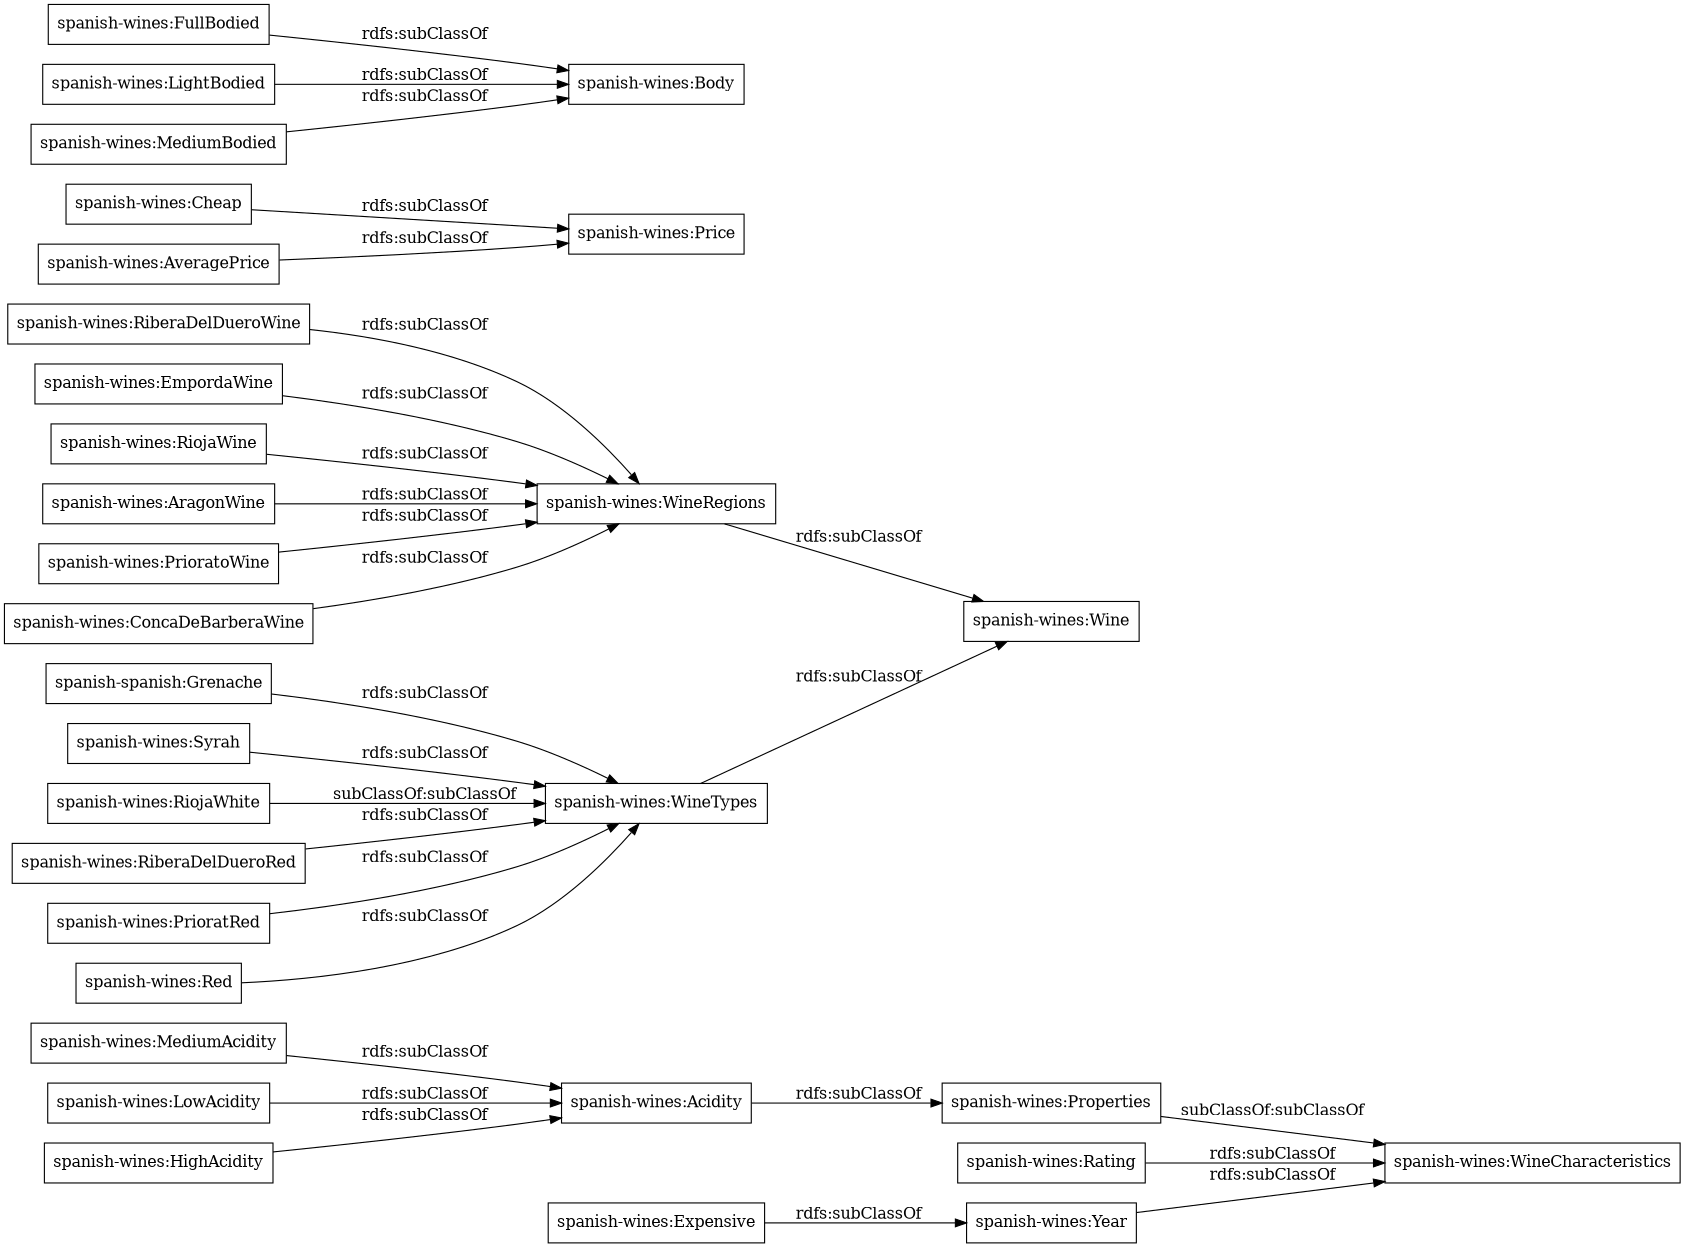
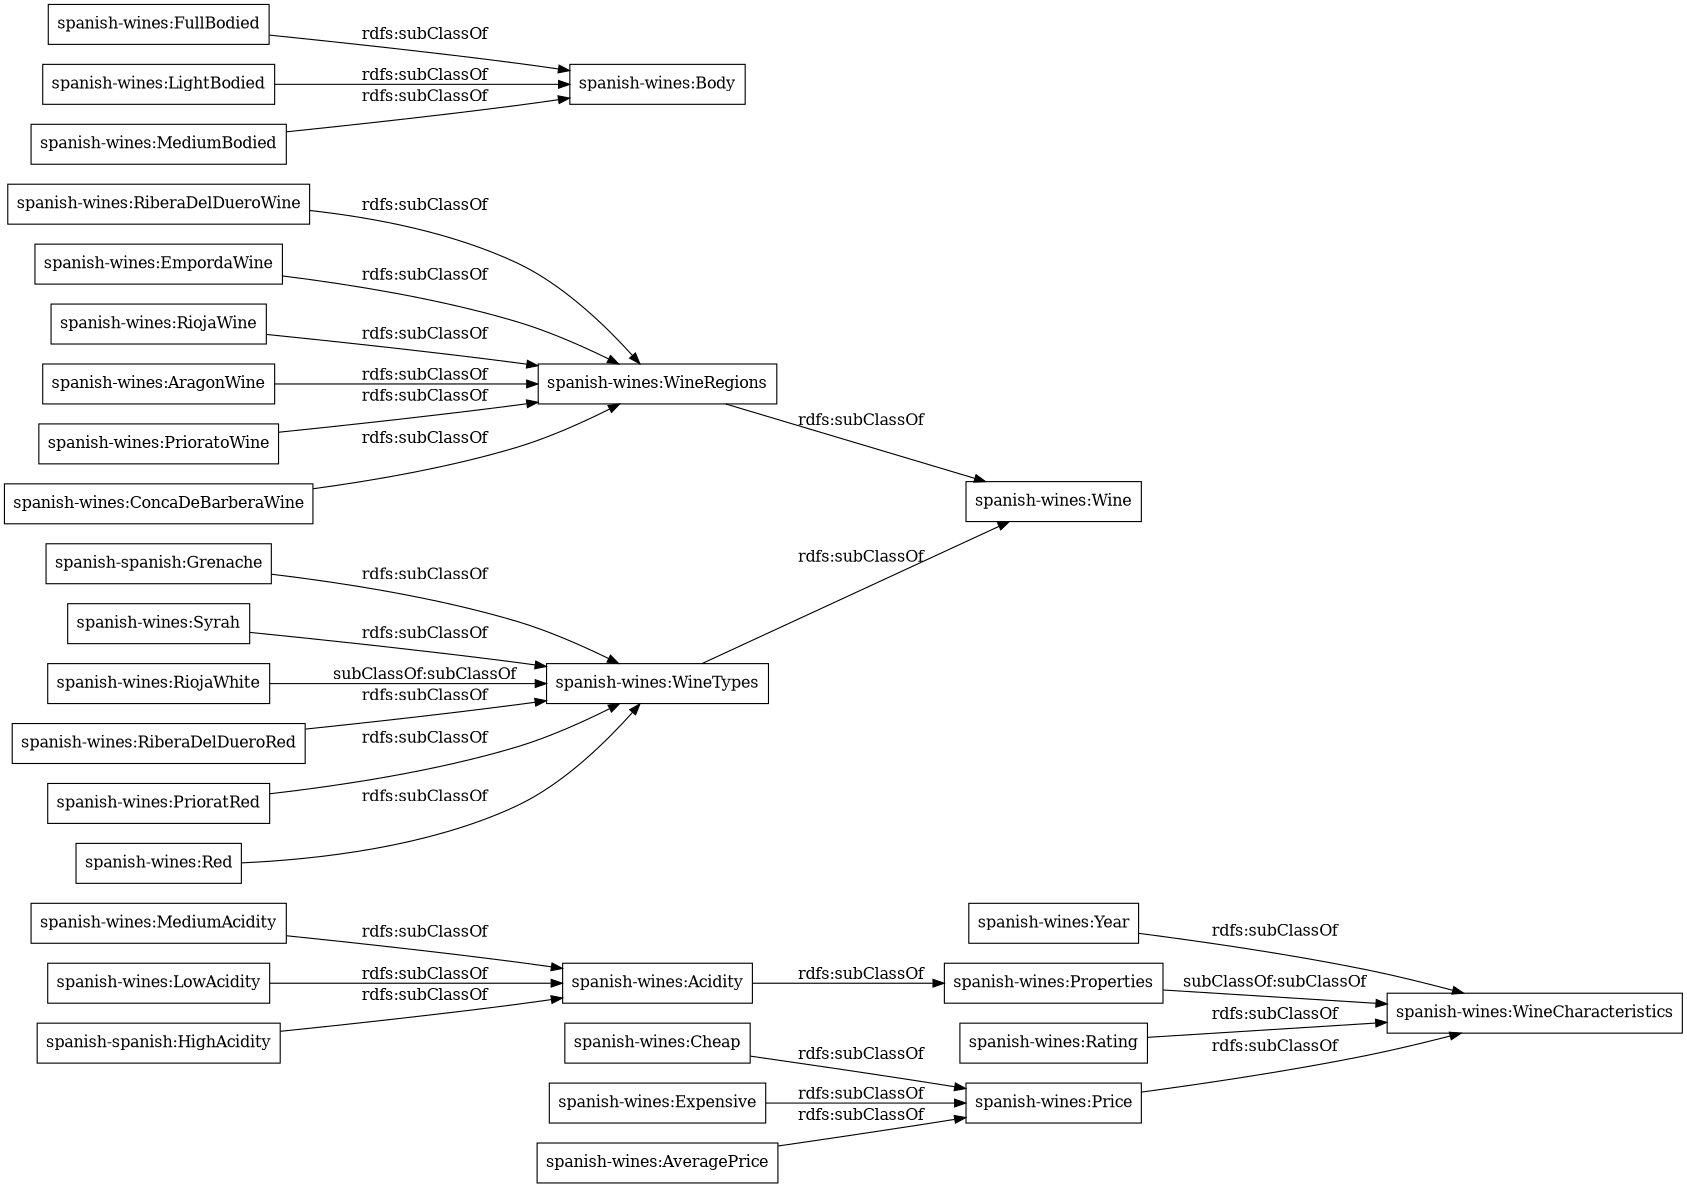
none -> (1297, 1068)
(159, 1163) -> (159, 1043)
(860, 1223) -> (860, 1103)
